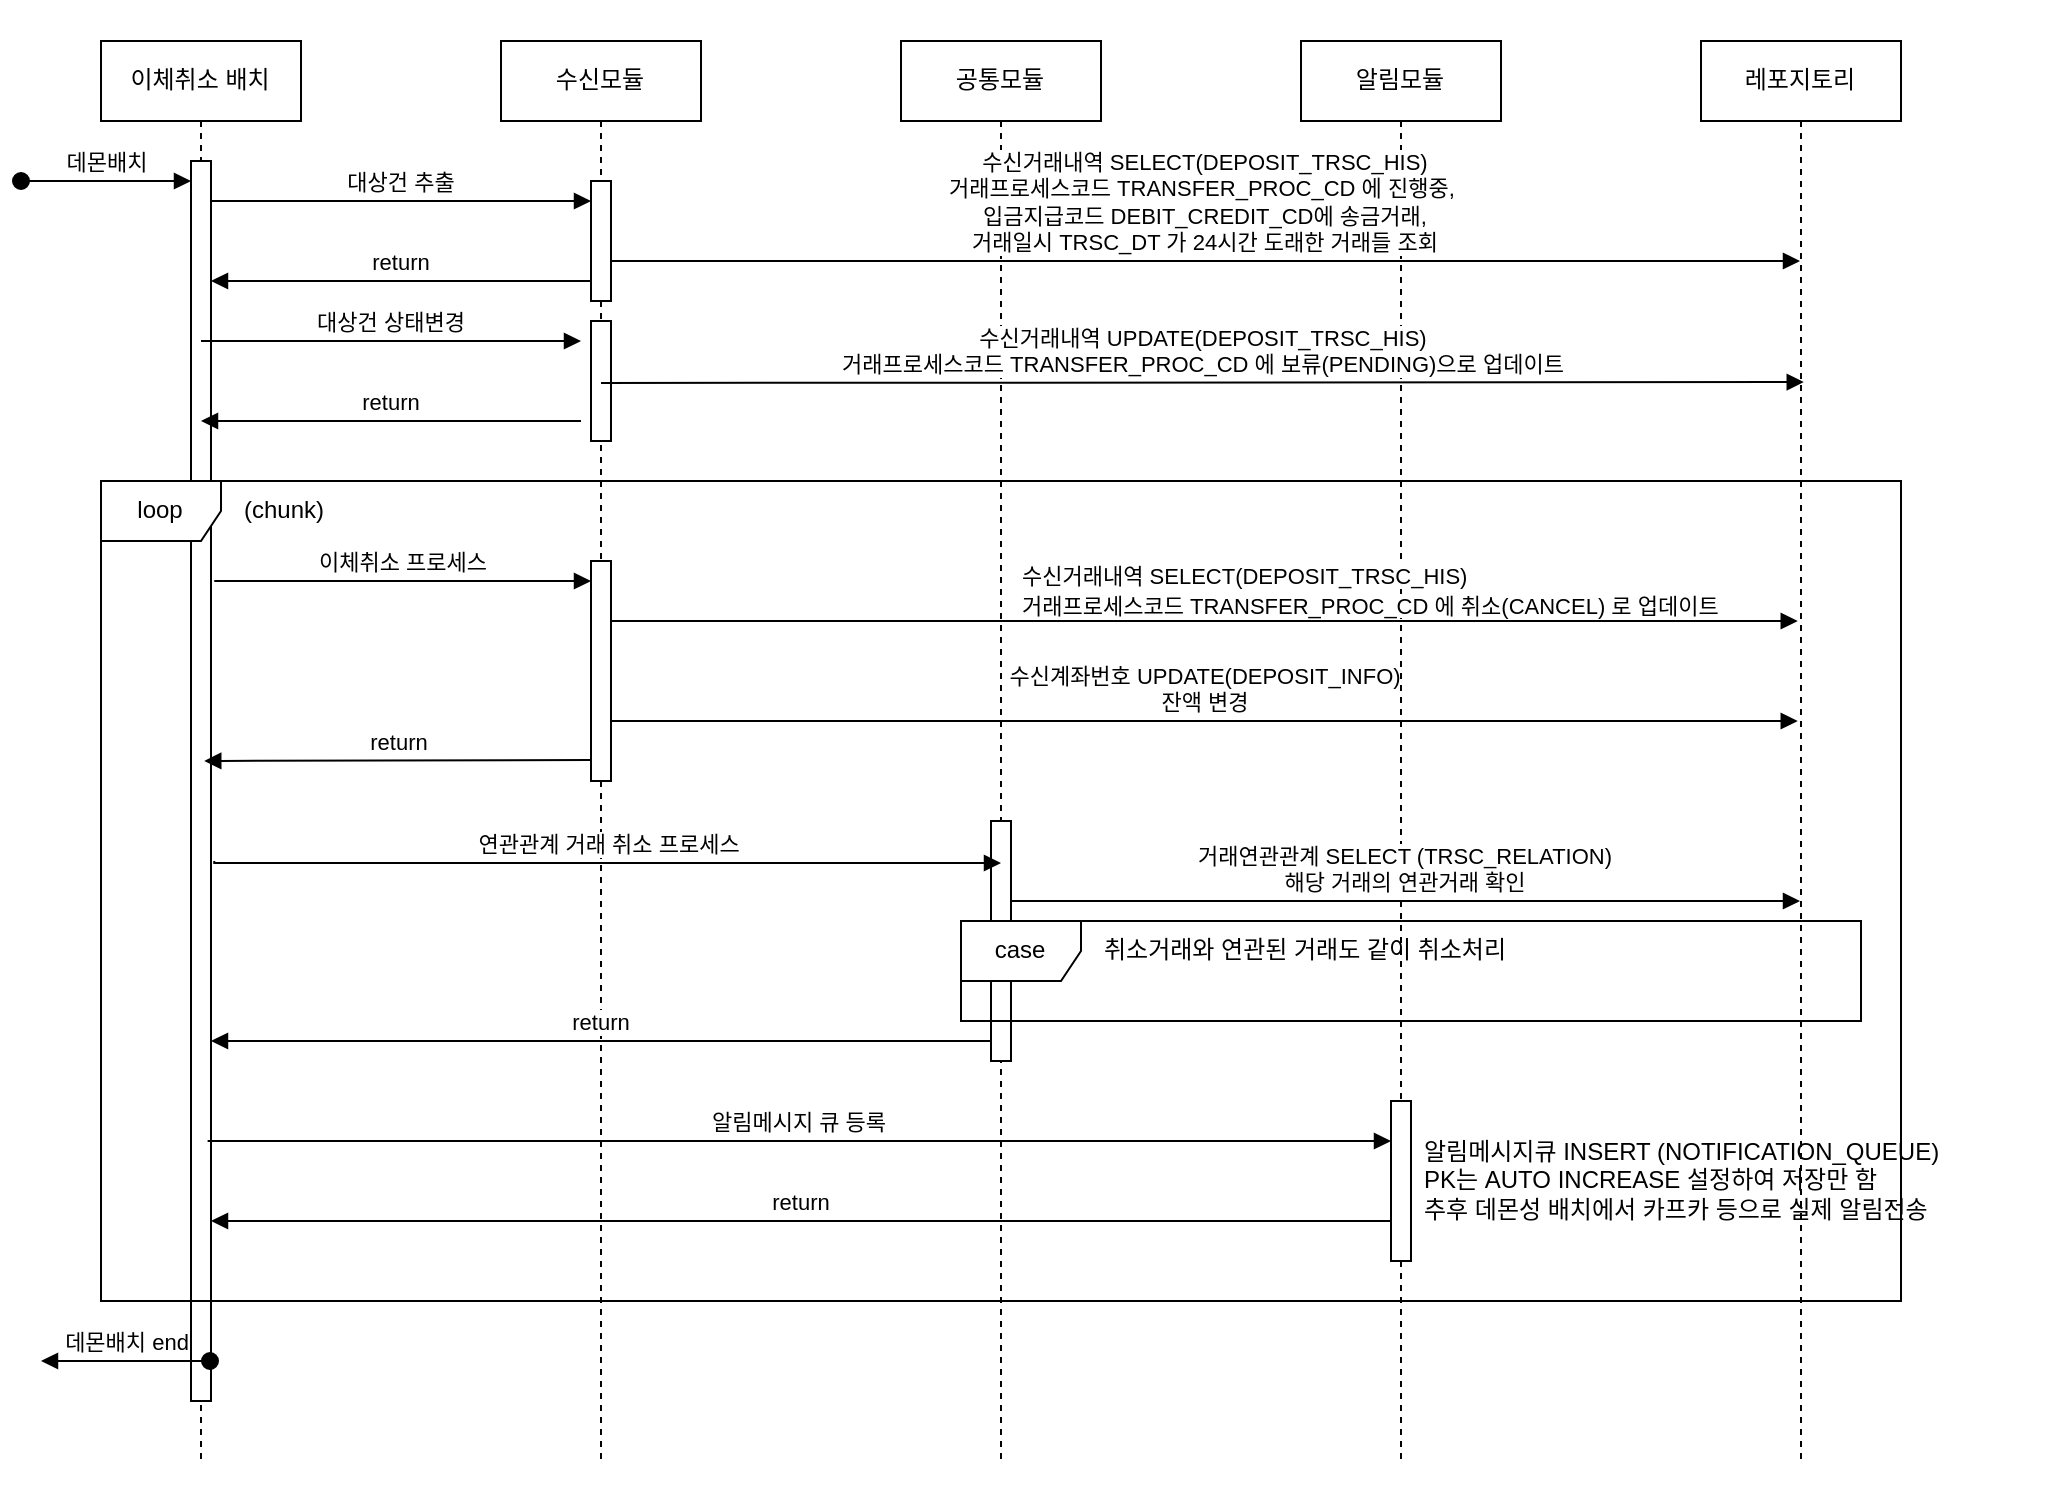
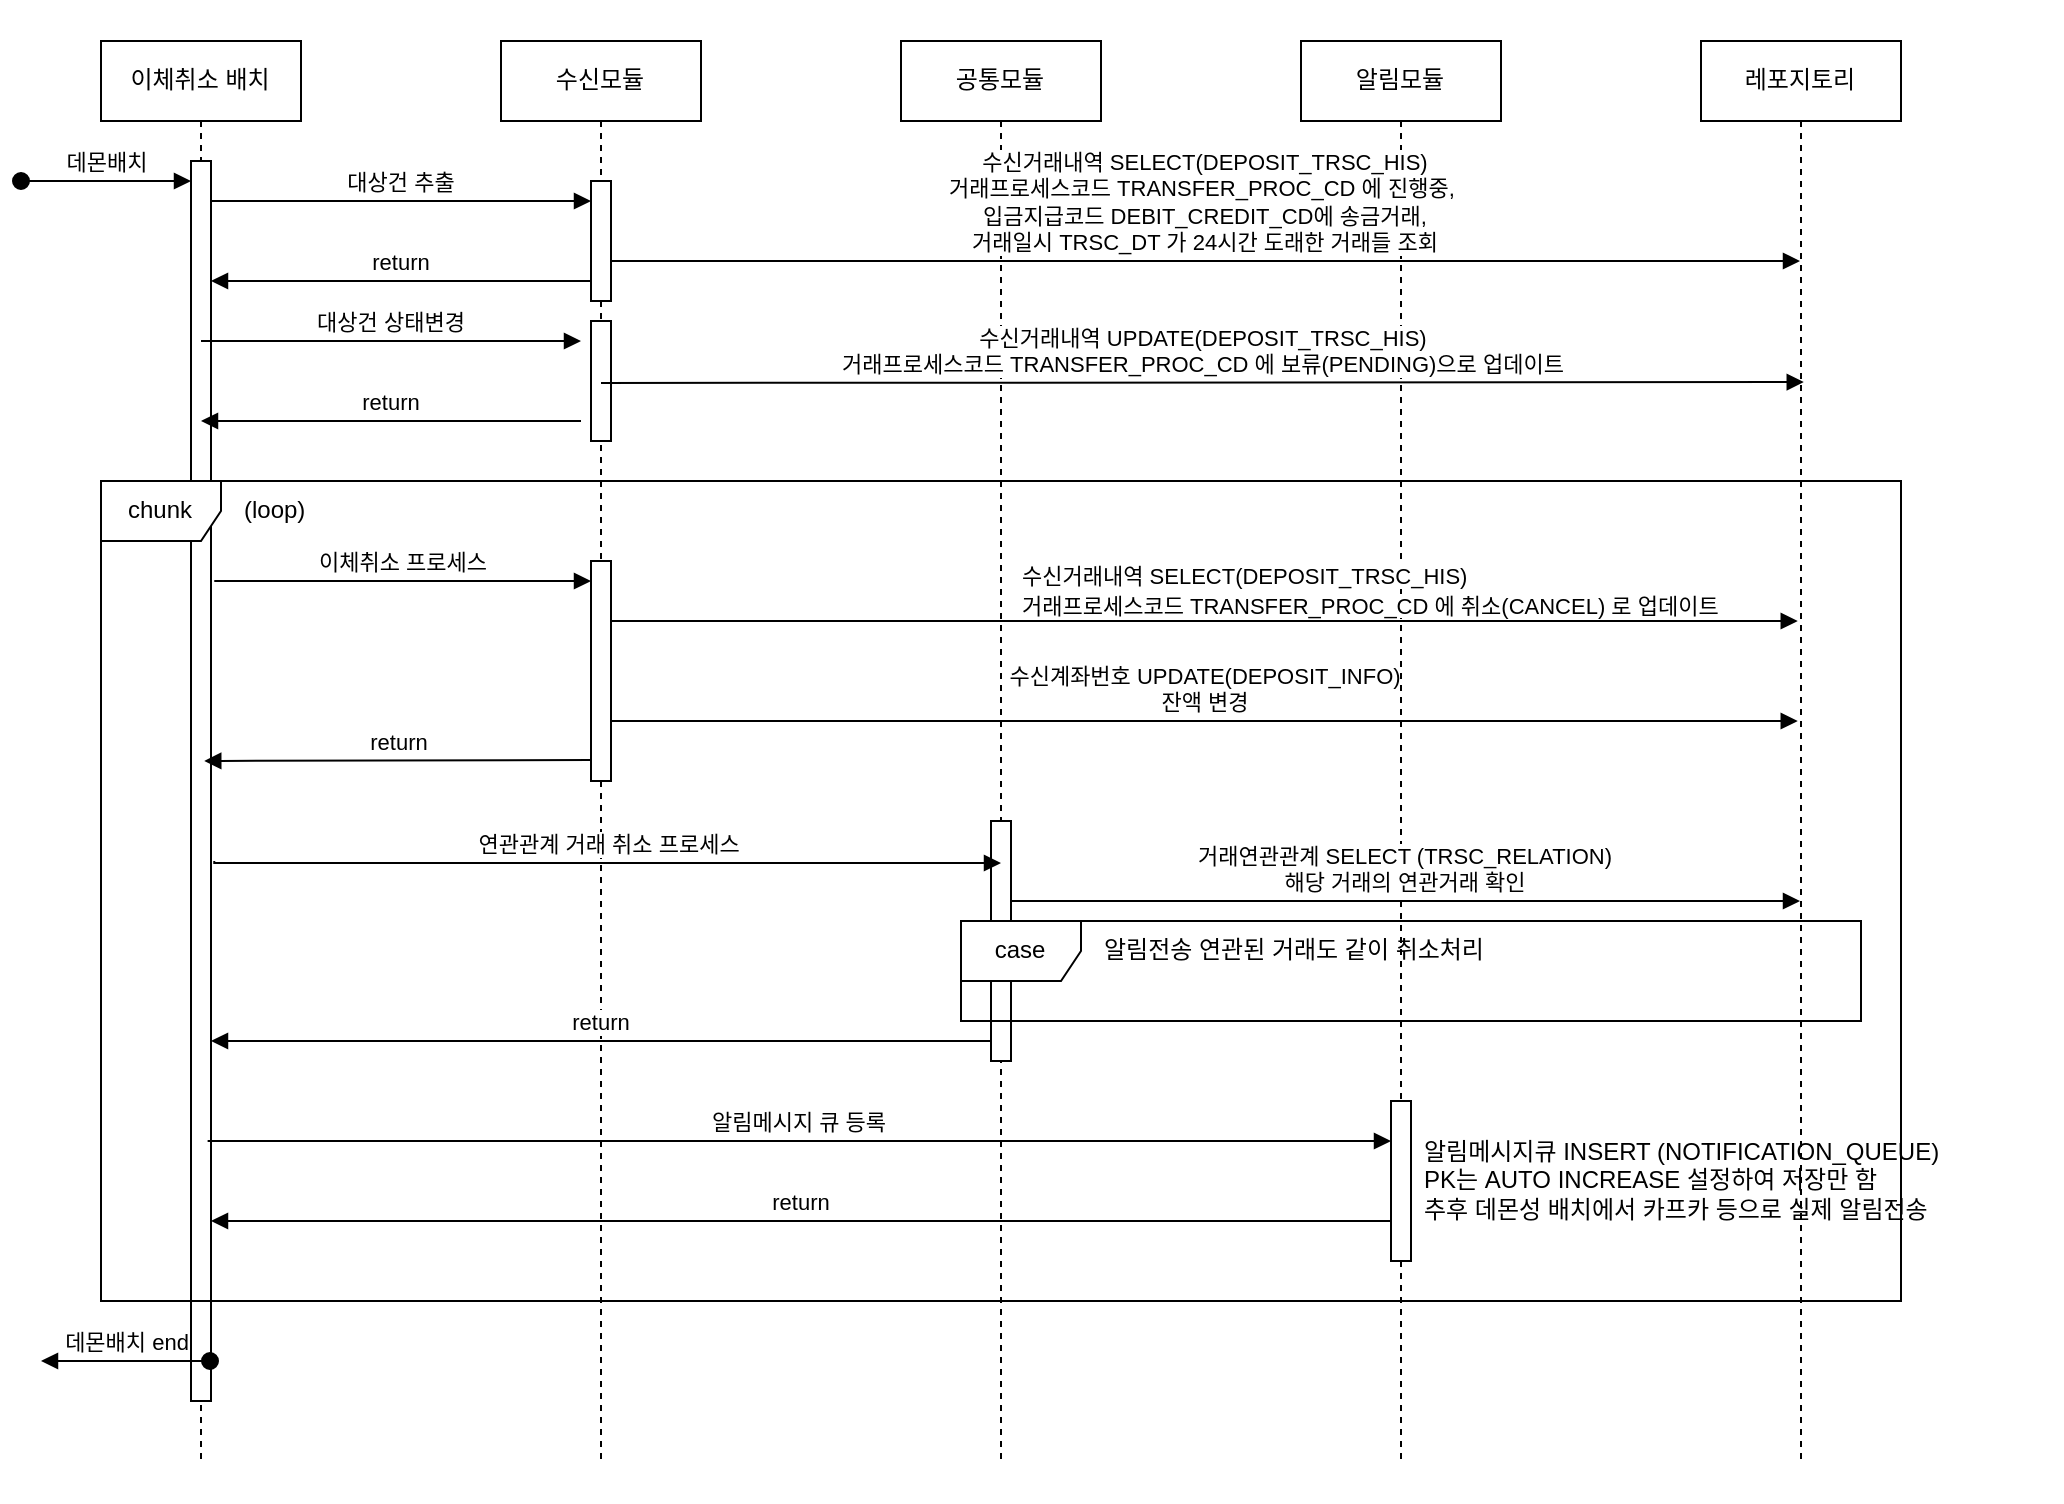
(161, 511) -> (161, 511)
(292, 511) -> (282, 511)
(1323, 951) -> (1311, 951)
